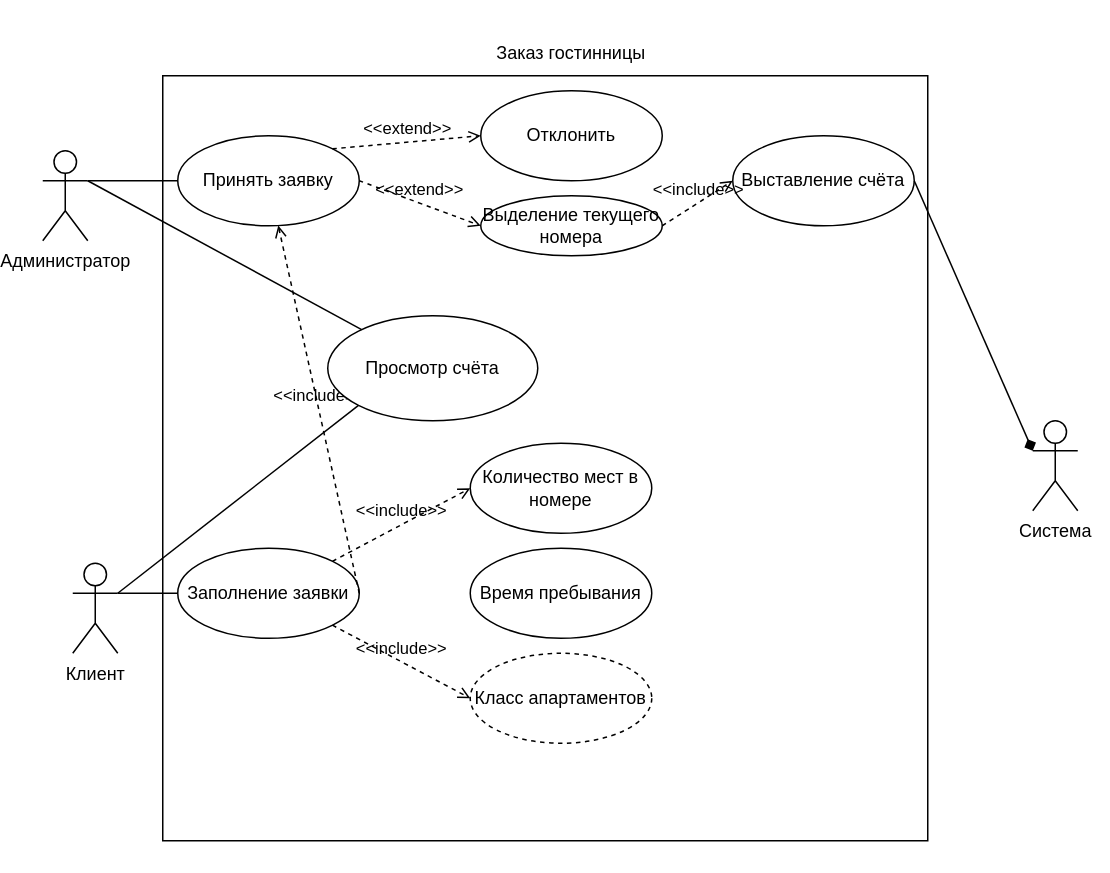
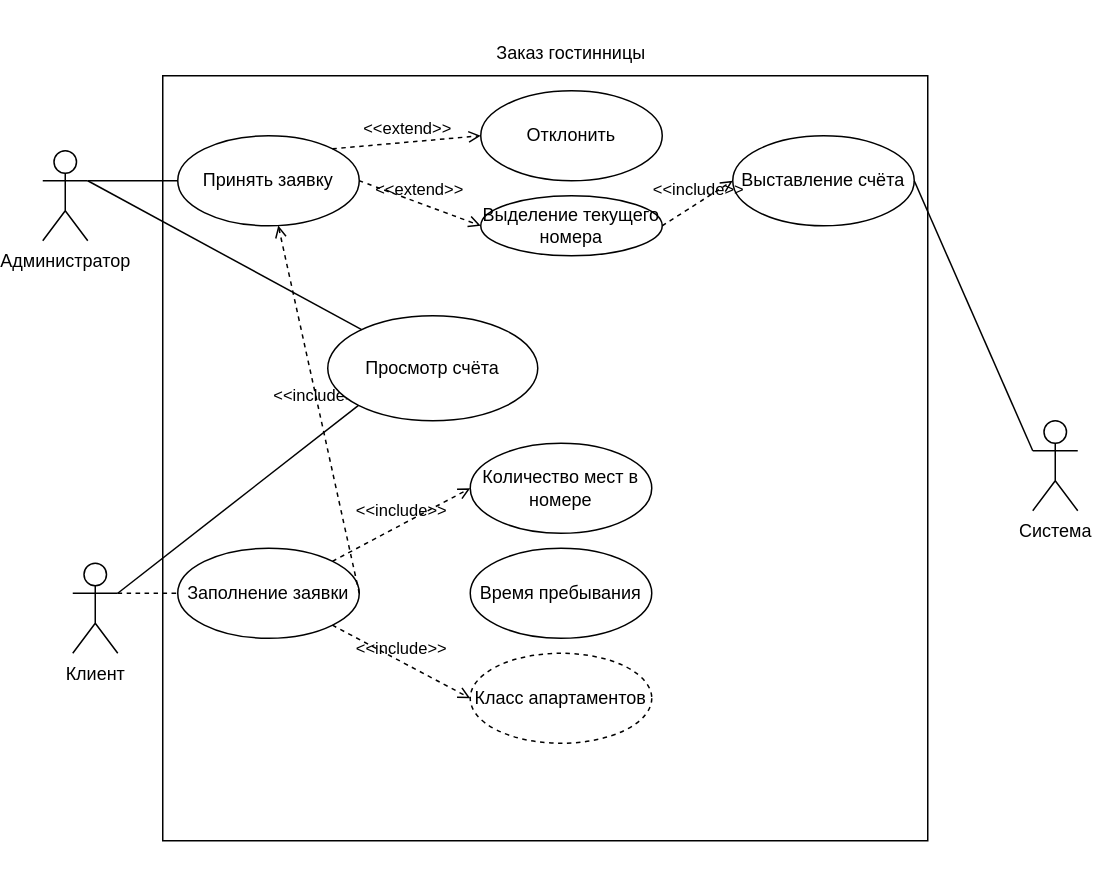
(1028, 439) -> (1029, 442)
(150, 593) -> (150, 593)
